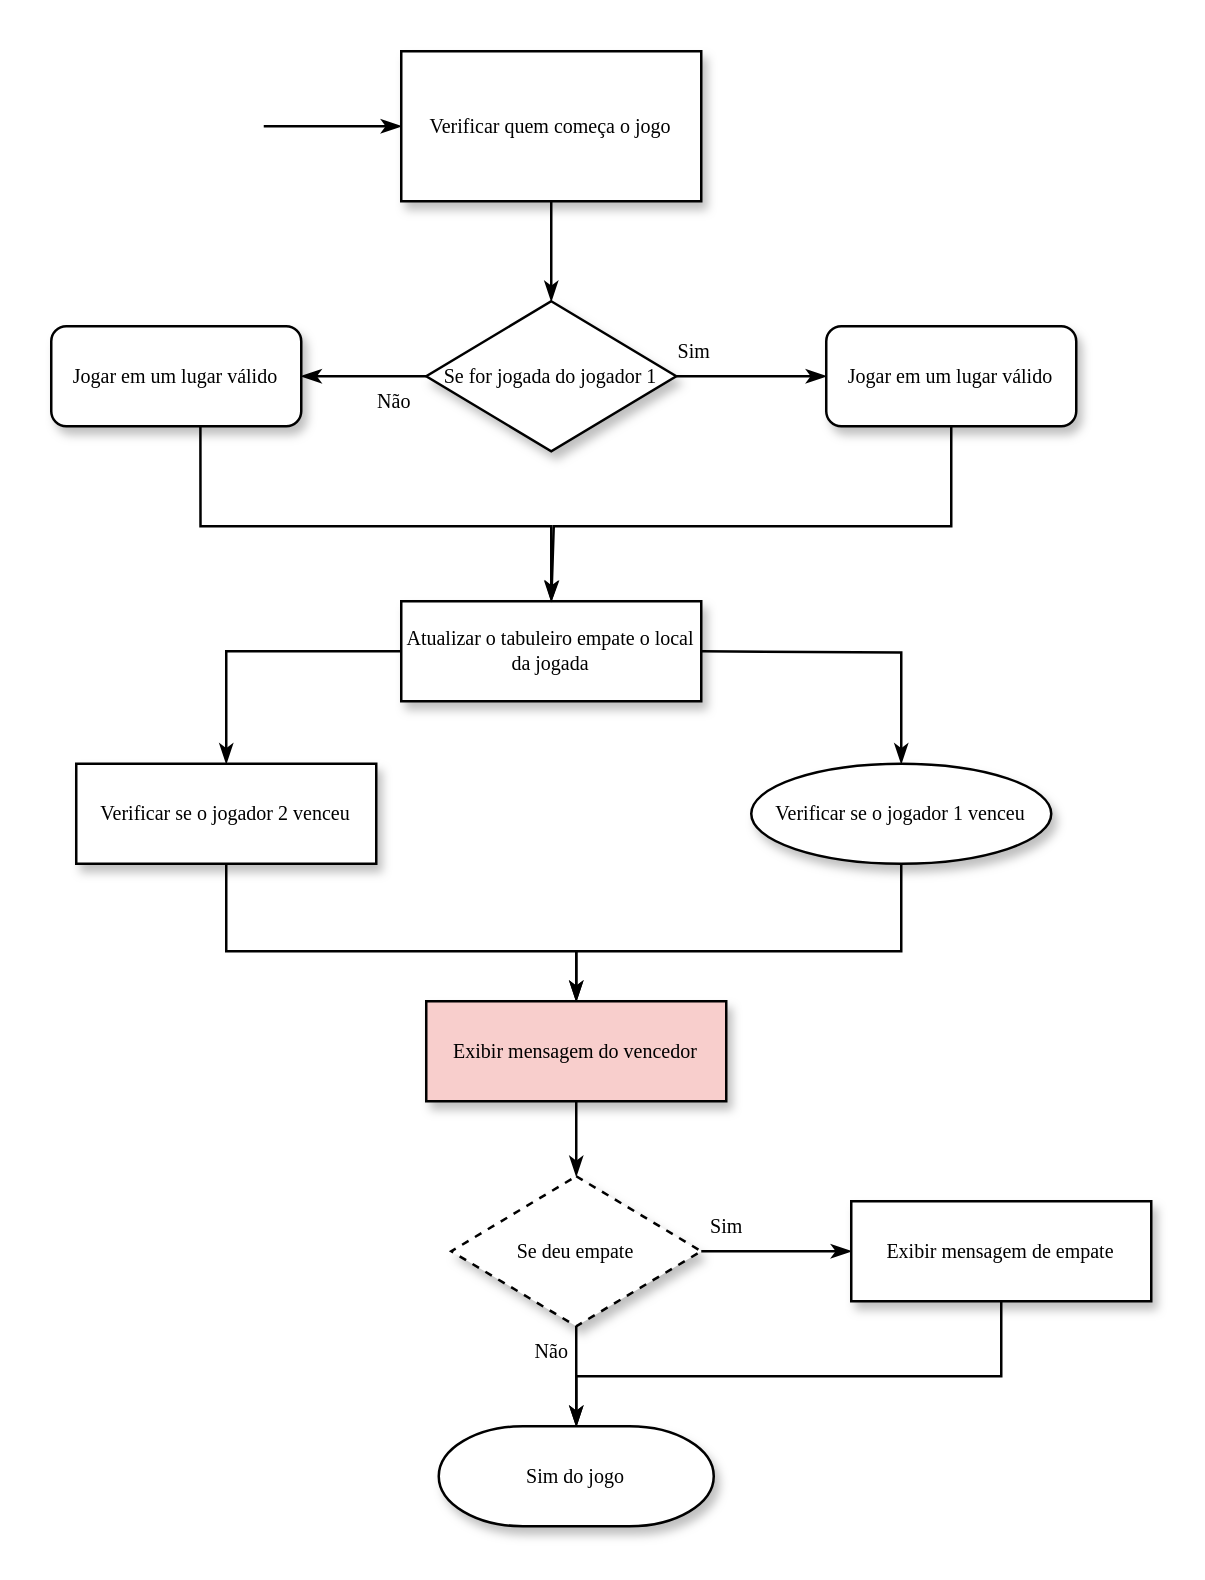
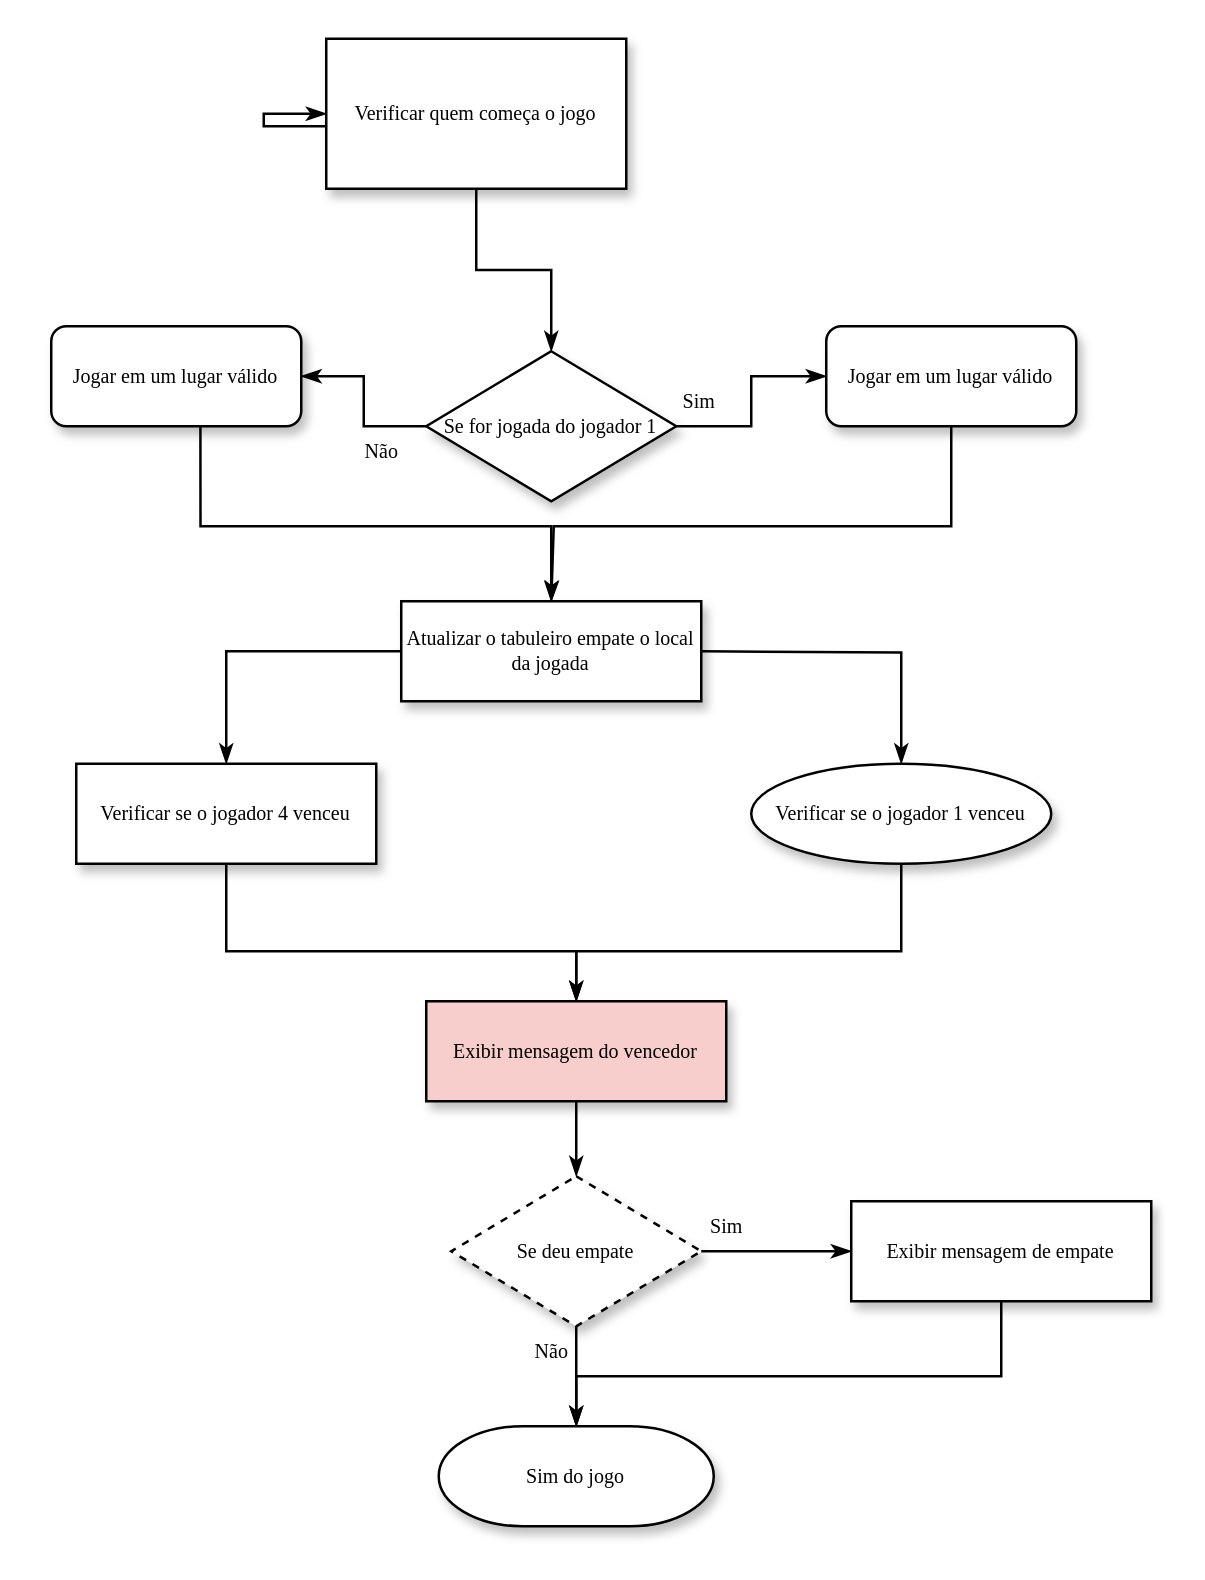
(551, 126) -> (476, 114)
(551, 376) -> (551, 426)
(226, 814) -> (226, 814)
